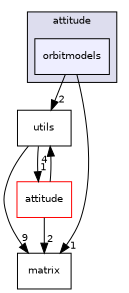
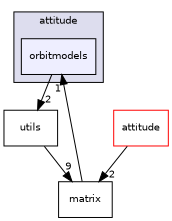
(38, 159) -> none
(89, 162) -> (73, 133)
(51, 169) -> none
